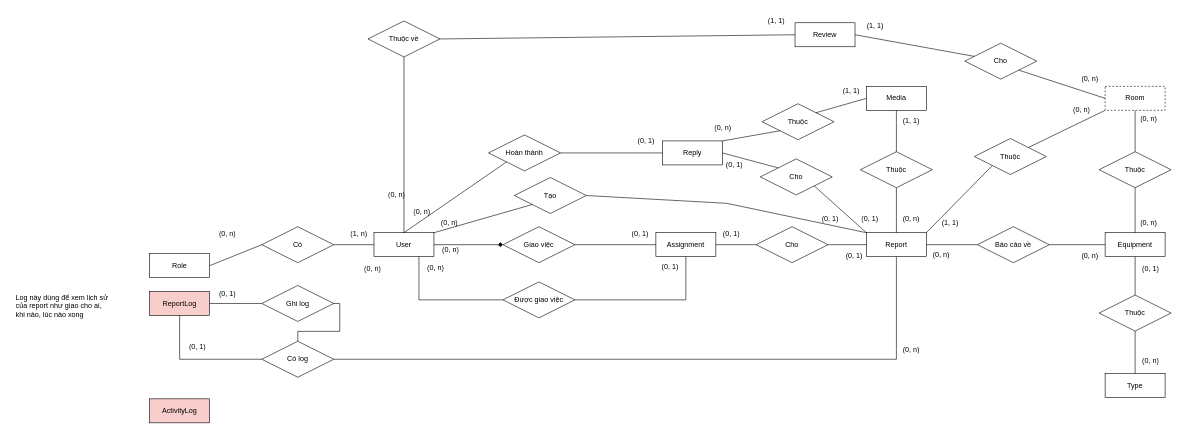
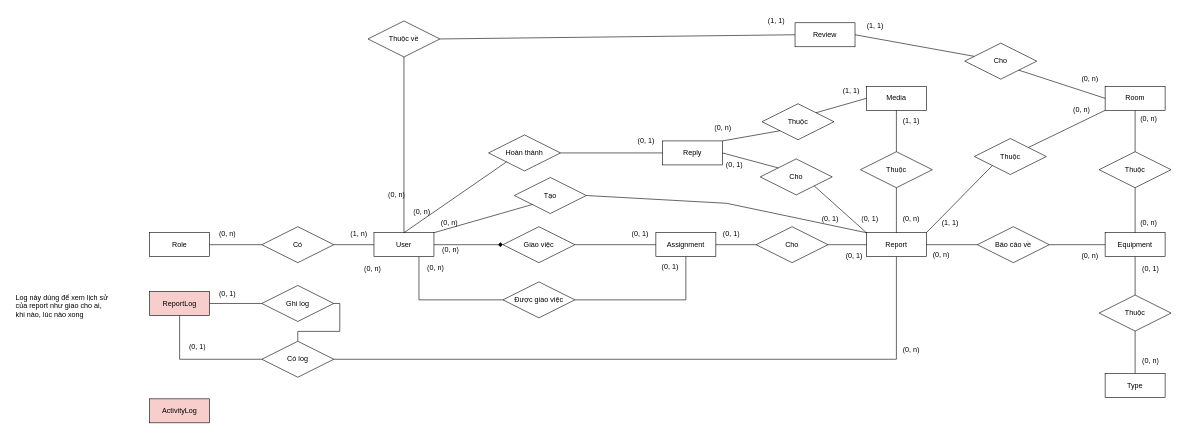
(1136, 98) -> (1136, 98)
(180, 266) -> (180, 245)
